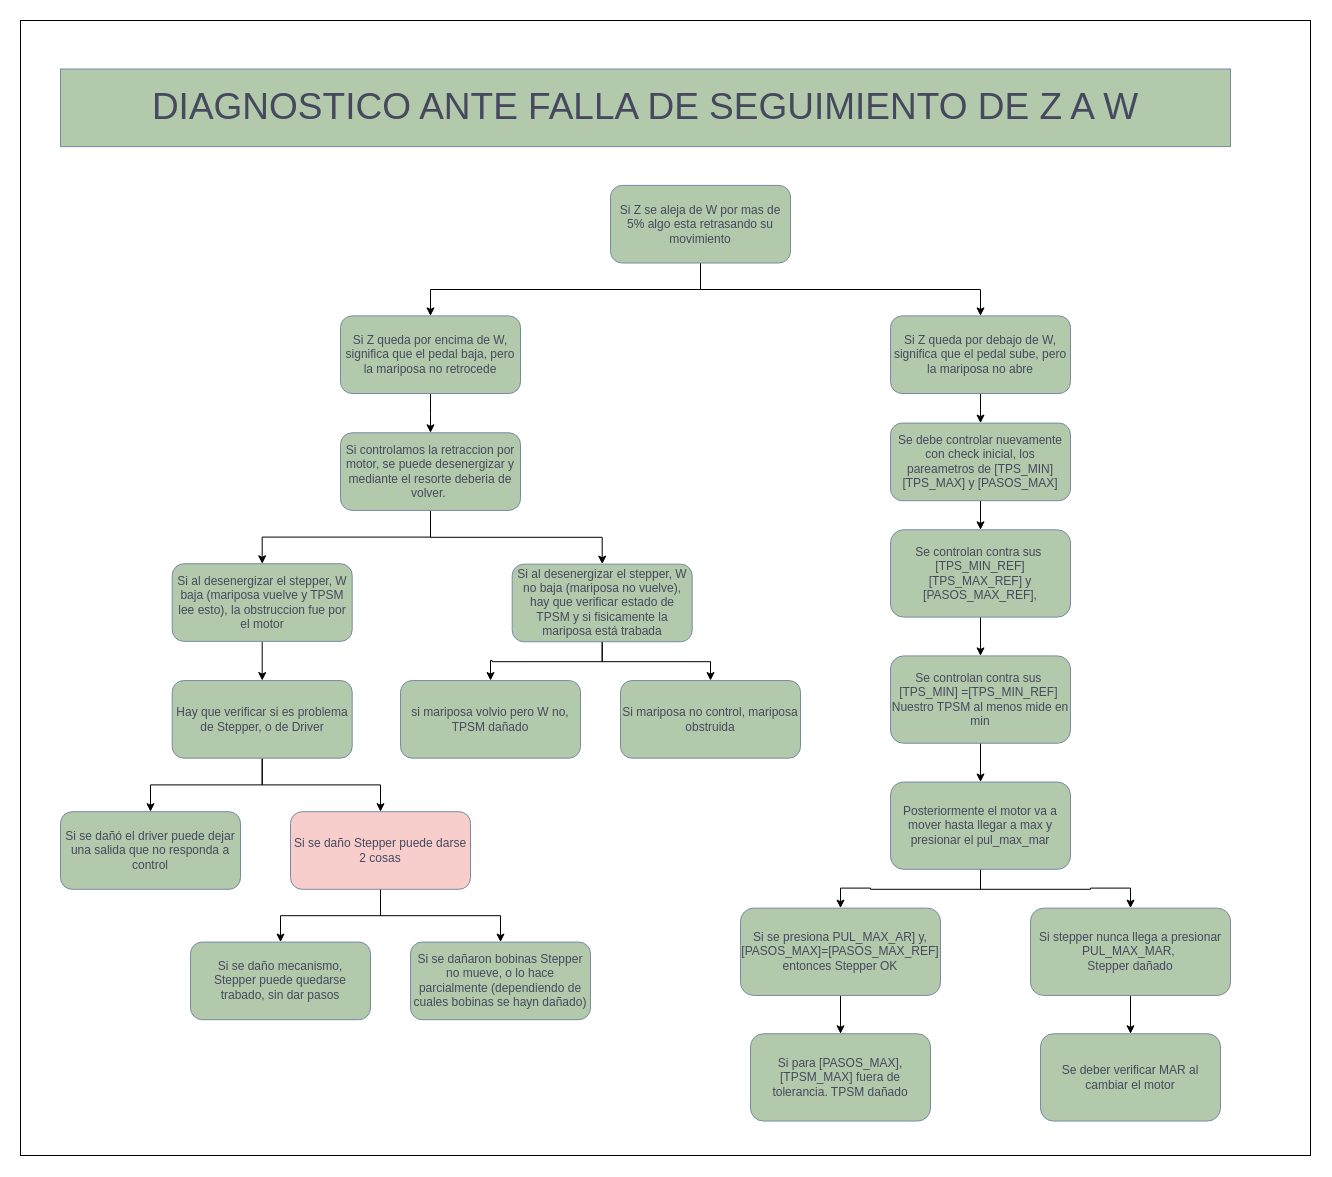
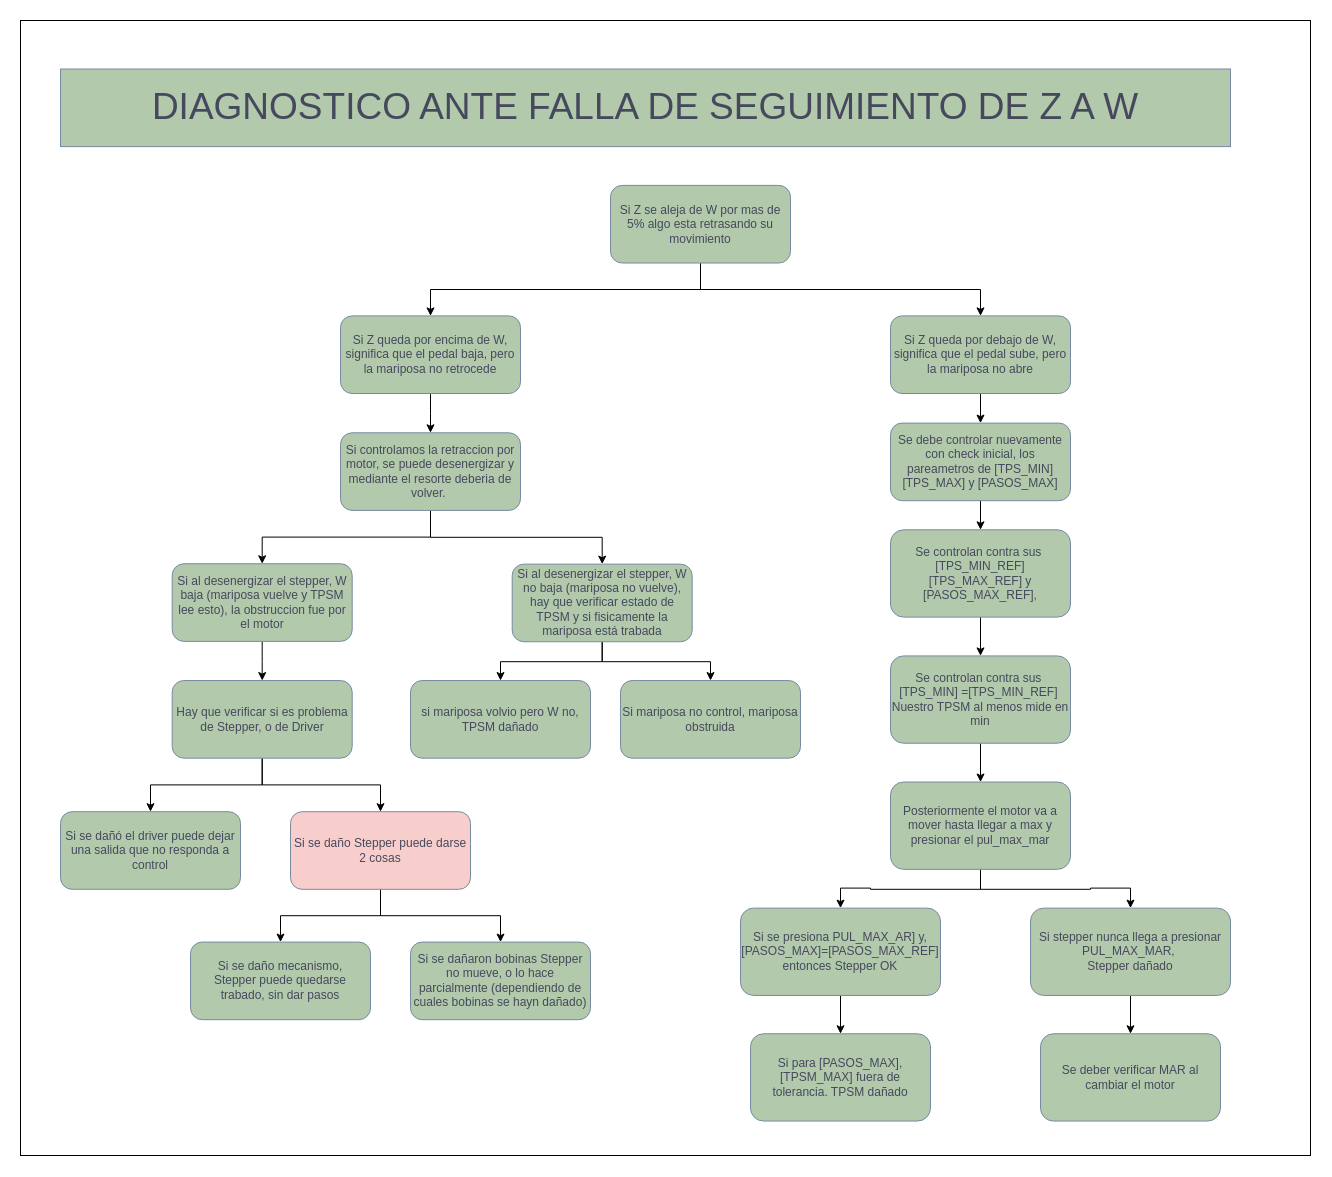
(491, 719) -> (501, 719)
